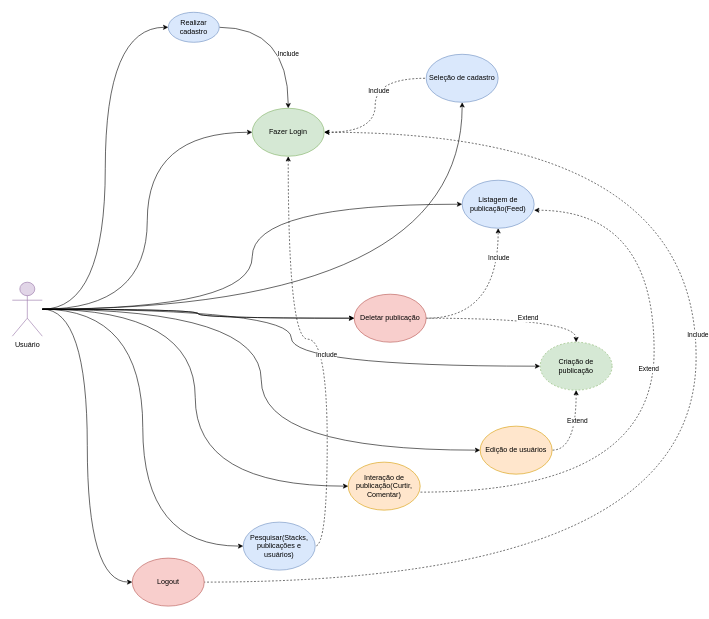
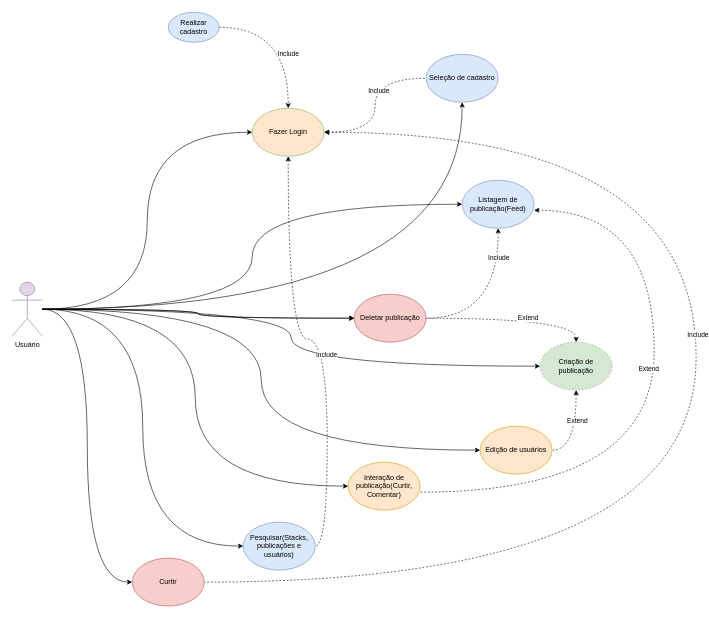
(272, 48) -> (272, 48)
(118, 69) -> none
(288, 132) -> (288, 132)
(168, 582) -> (168, 582)
